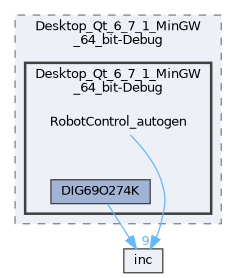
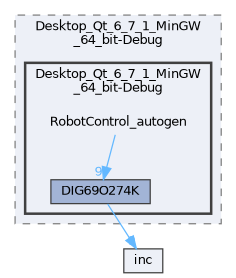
(162, 182) -> (111, 151)
